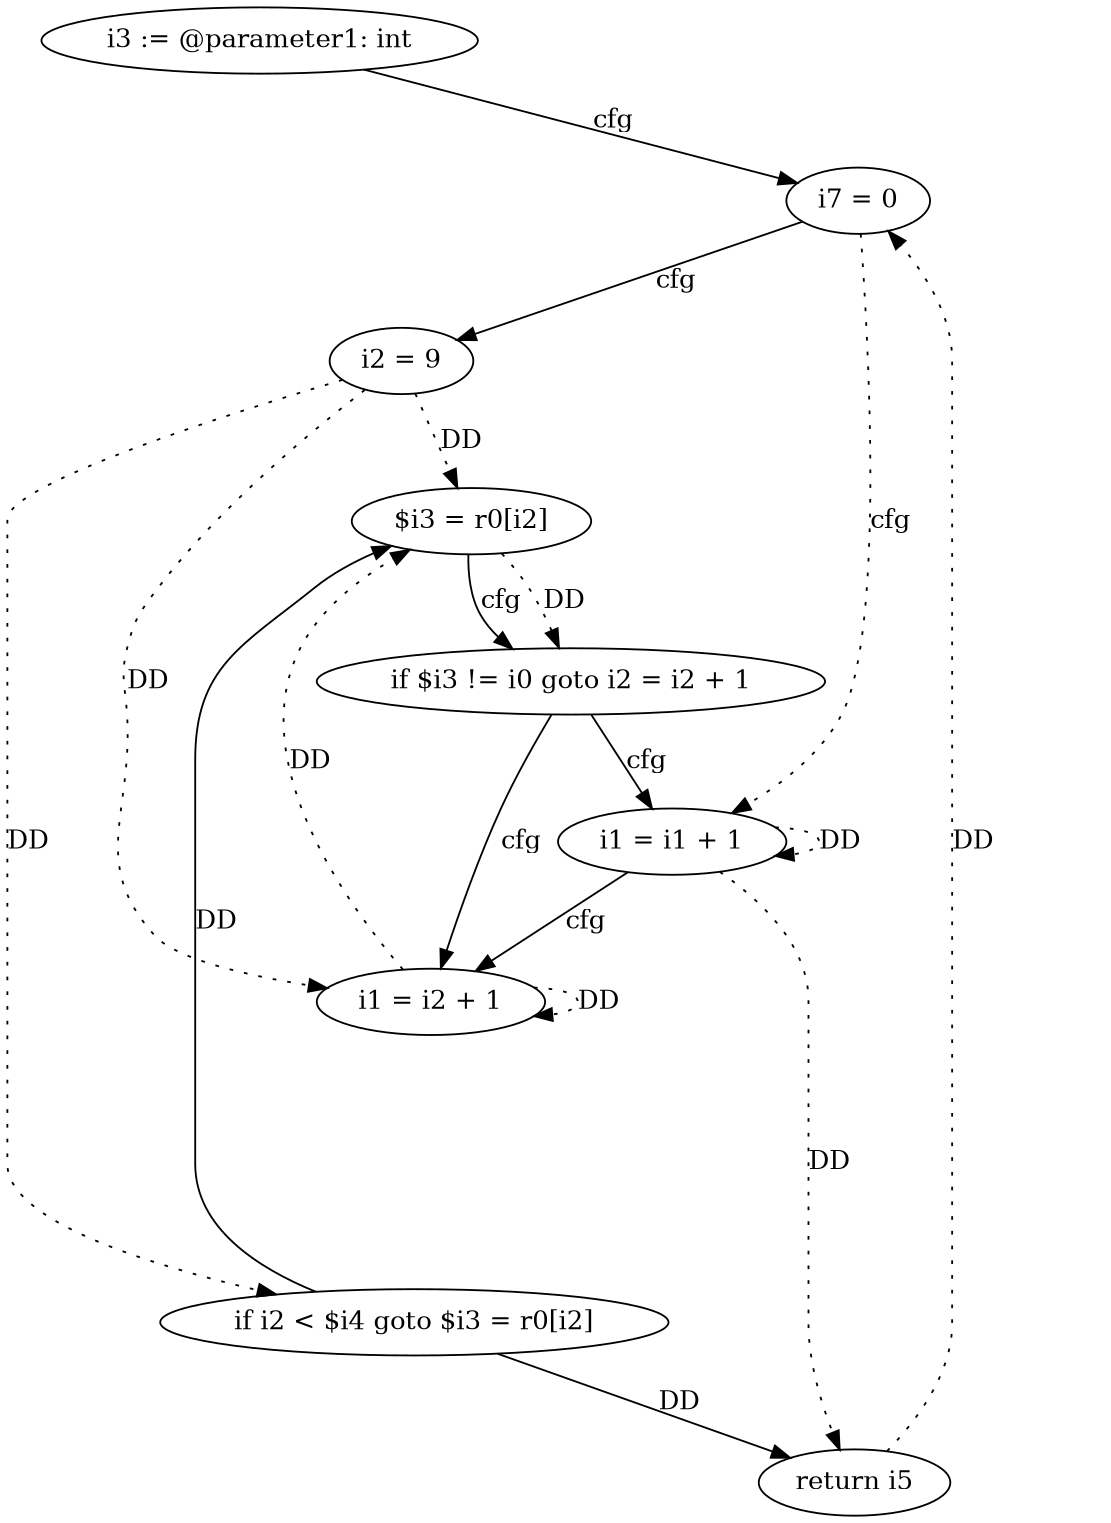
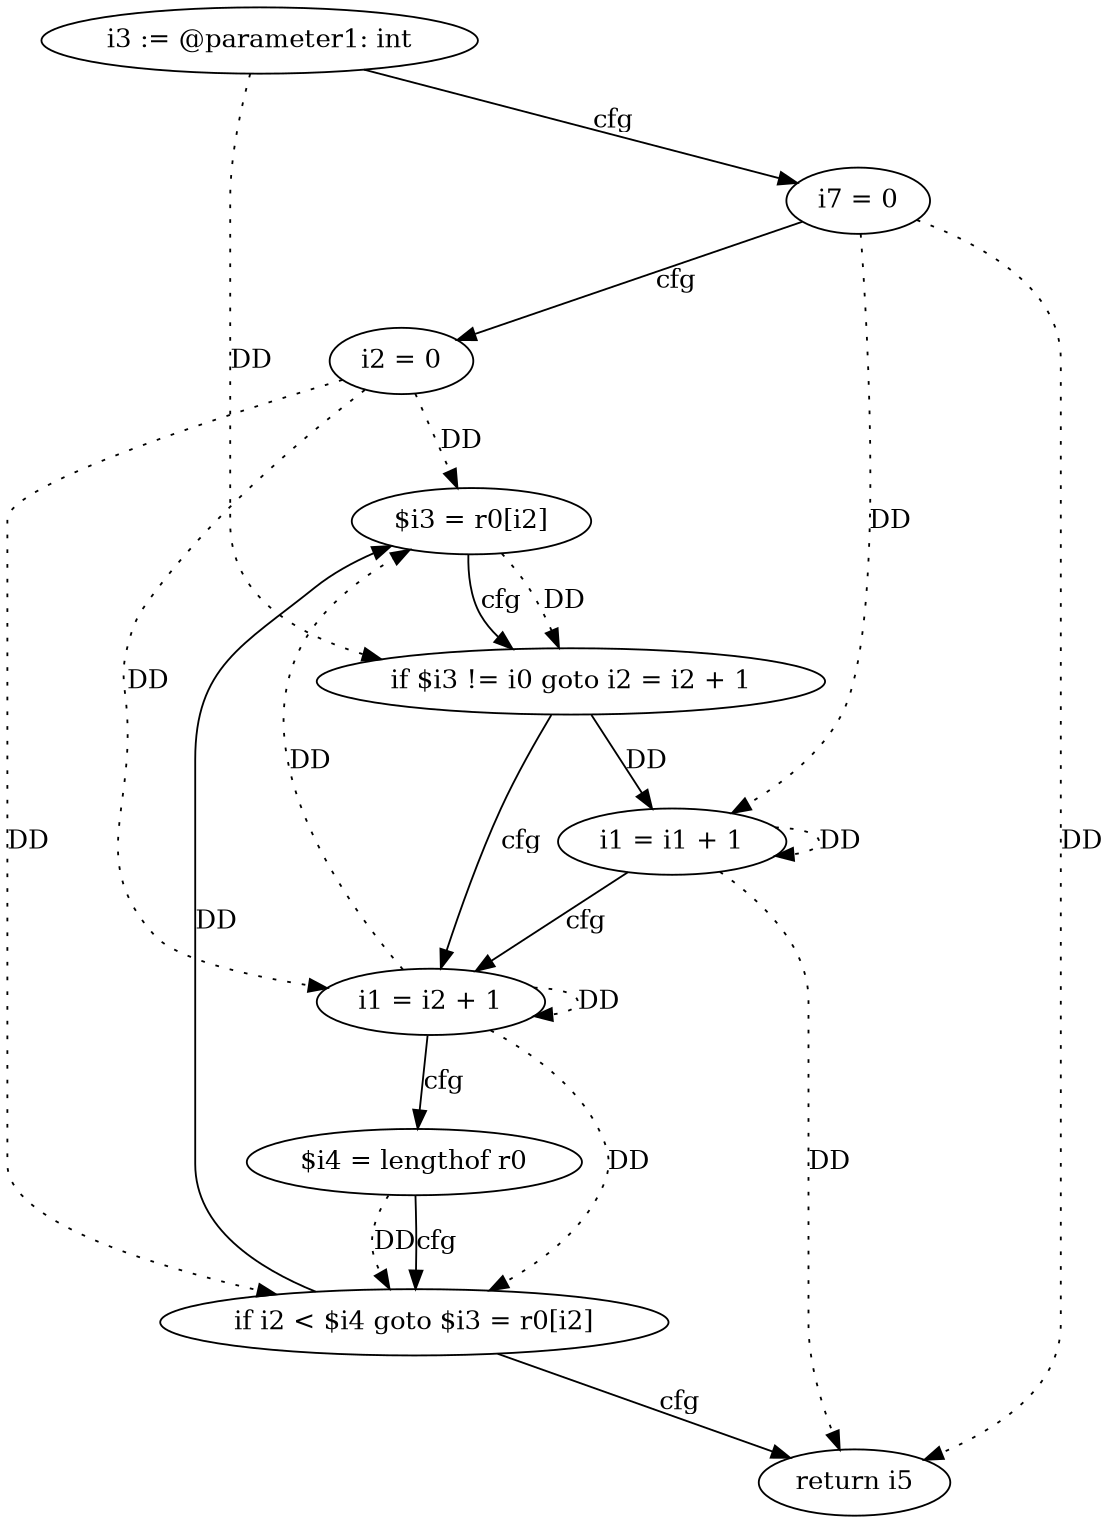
(401, 361) -> (401, 361)
none -> (230, 398)
(890, 521) -> (890, 521)
(646, 762) -> (646, 762)
(952, 851) -> (1061, 828)
none -> (607, 1152)
none -> (414, 1162)
(680, 1402) -> (680, 1402)
